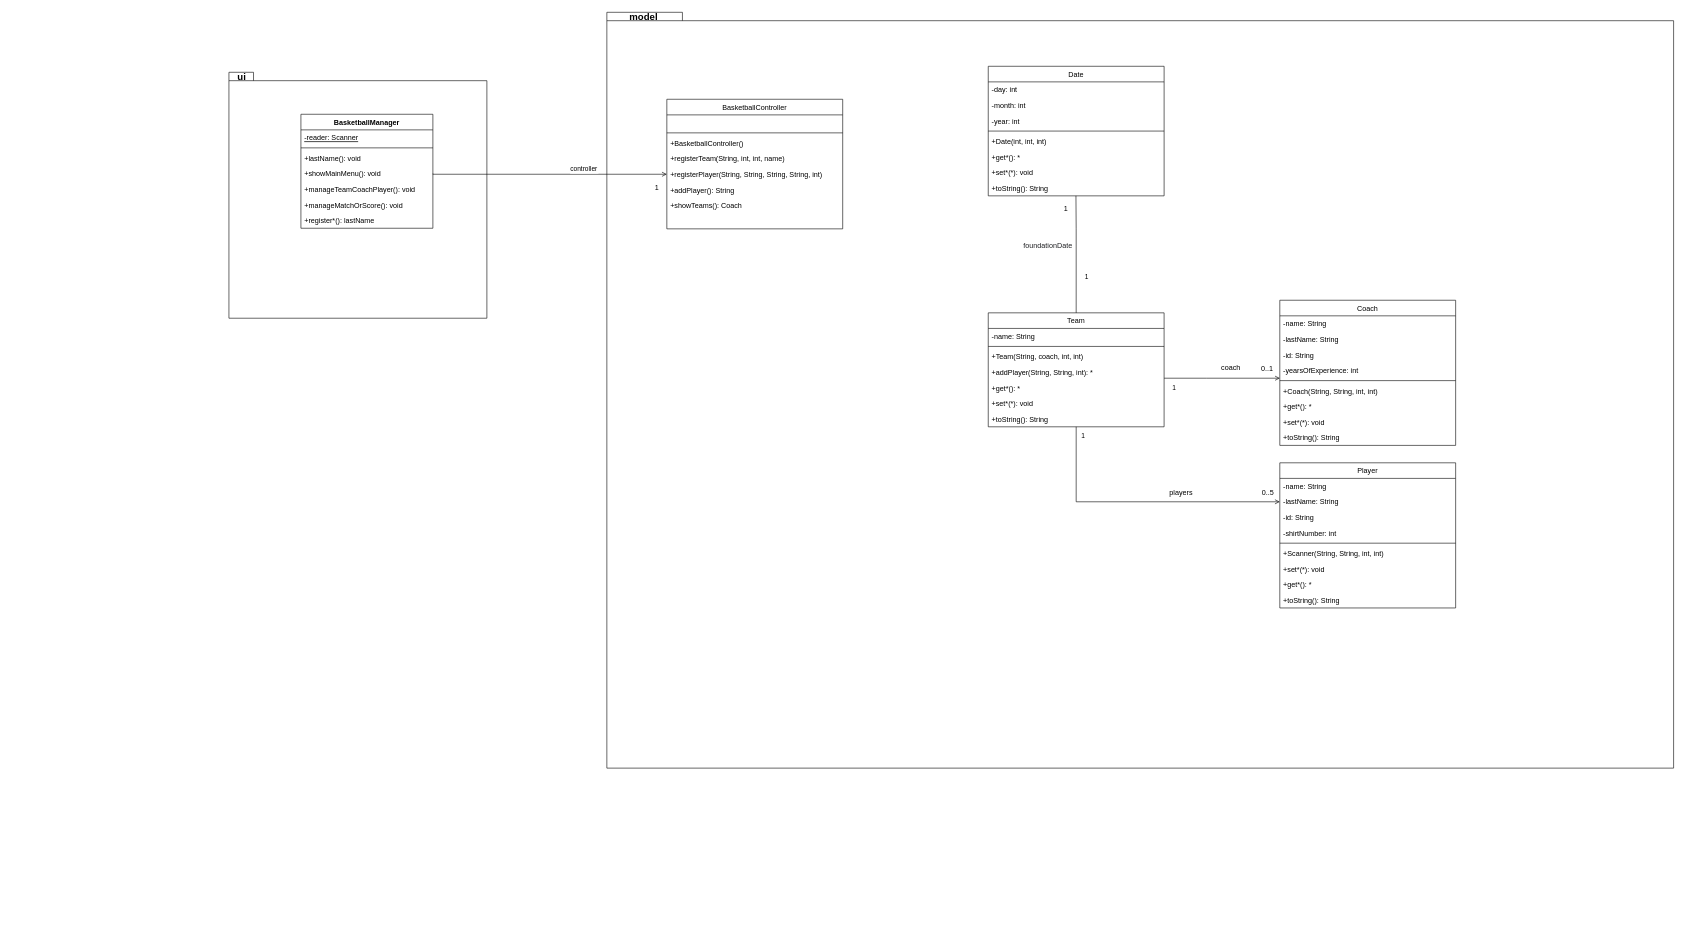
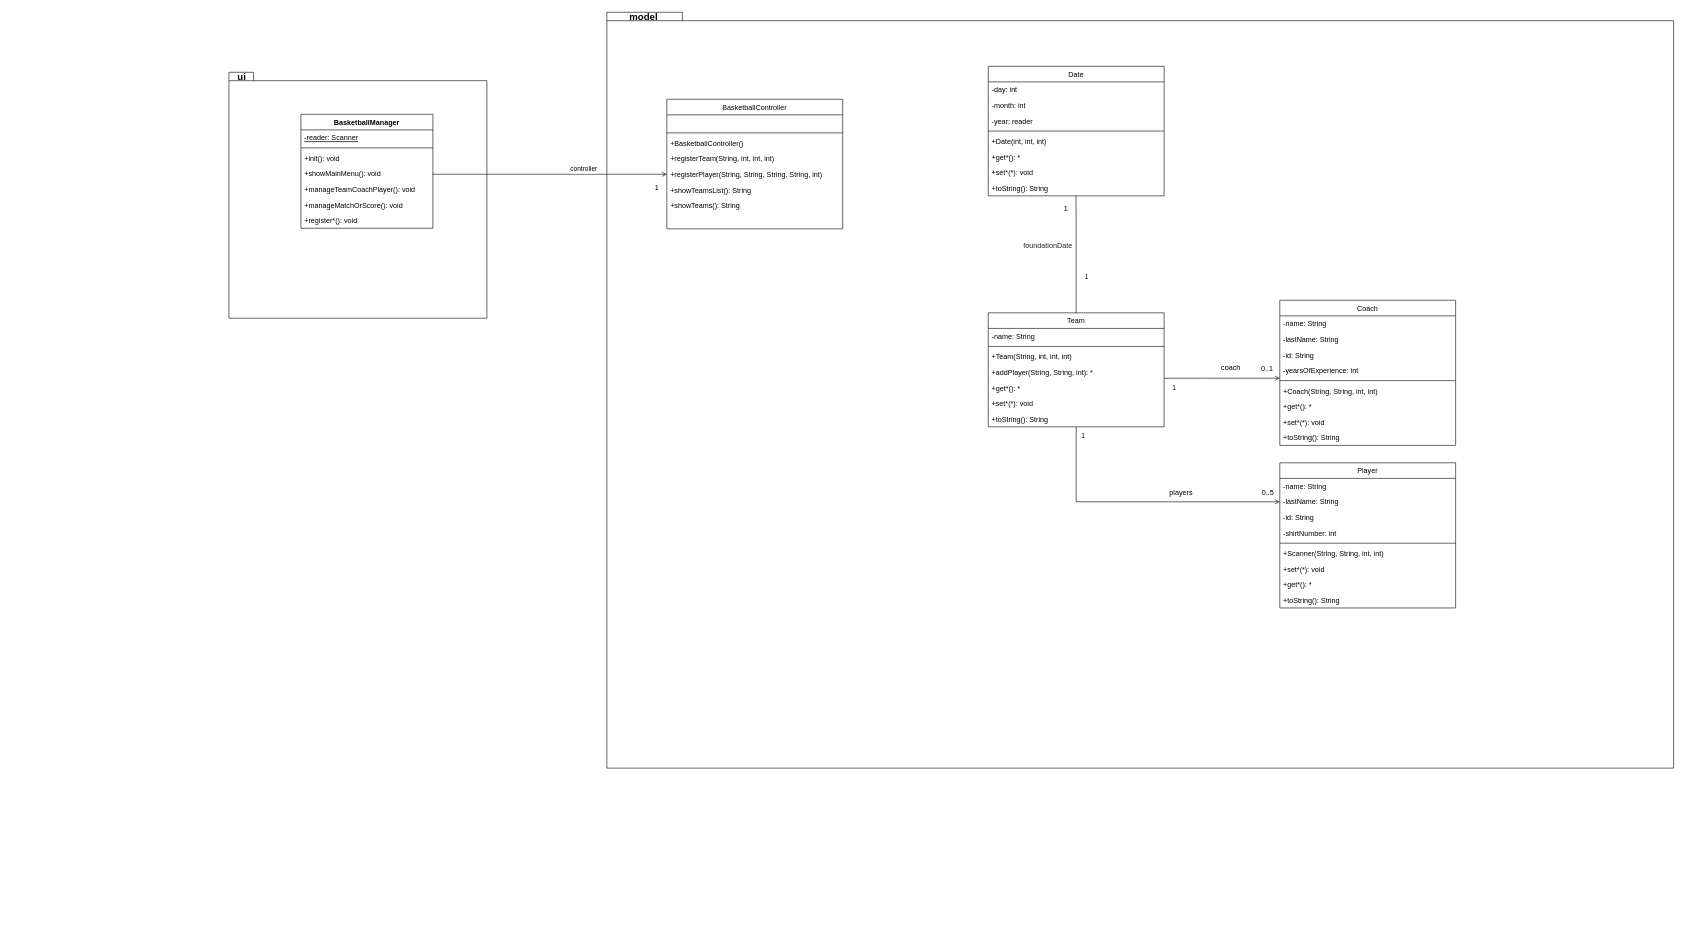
(1009, 121) -> (1016, 121)
(335, 158) -> (326, 158)
(735, 159) -> (732, 159)
(707, 190) -> (715, 190)
(707, 206) -> (708, 206)
(345, 221) -> (337, 221)
(1044, 357) -> (1039, 357)
